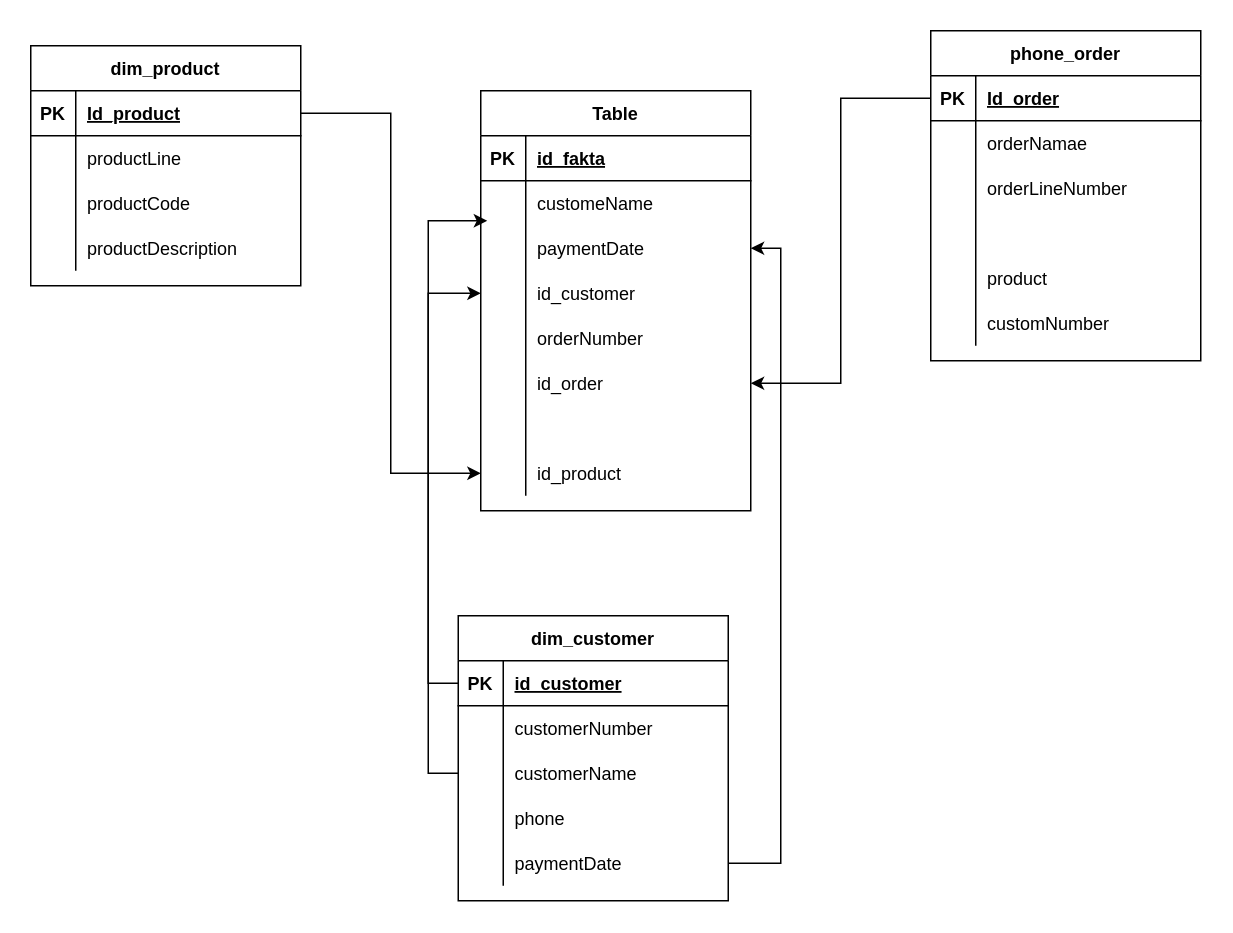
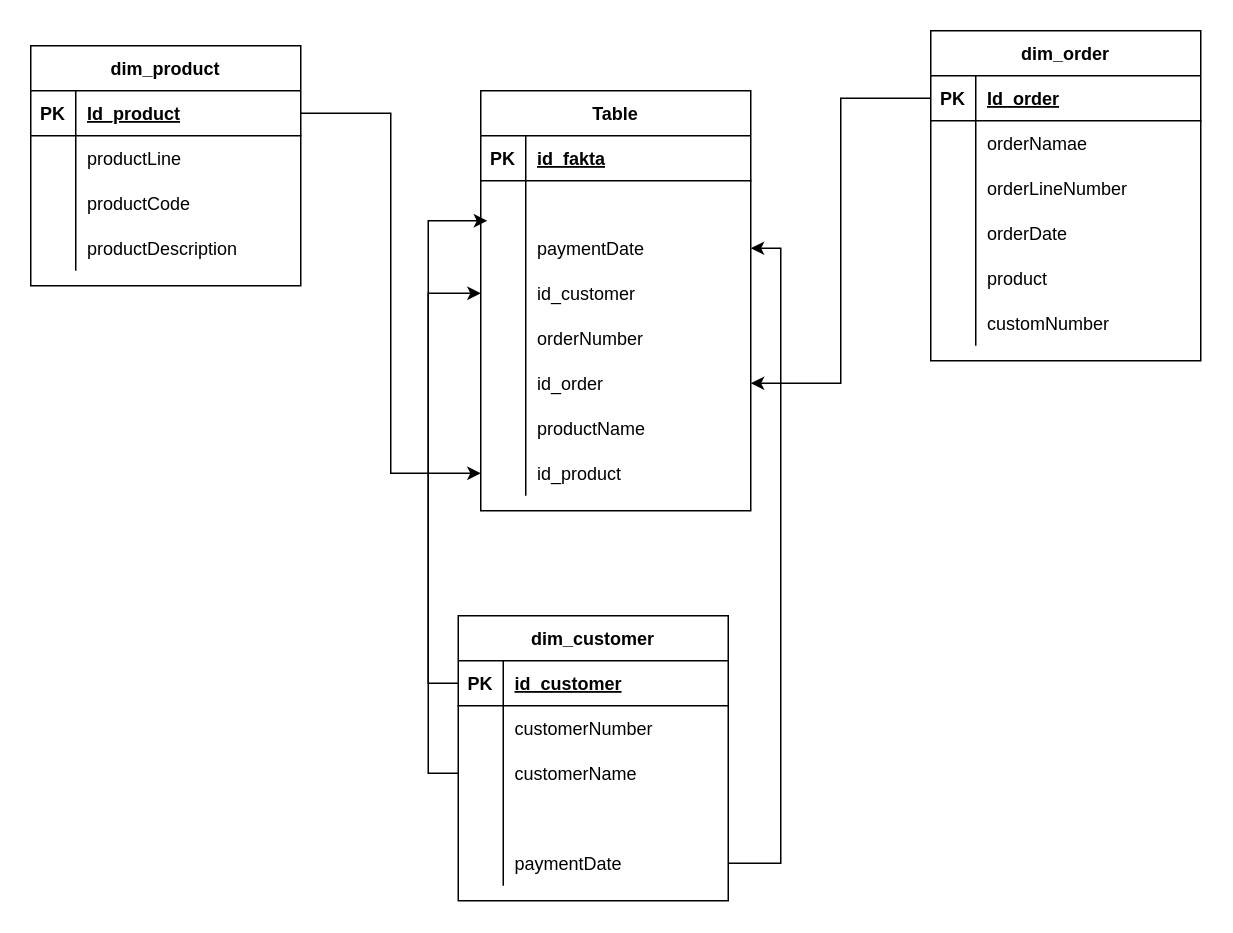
(1065, 54) -> (1065, 54)
(638, 203) -> none
none -> (1088, 233)
none -> (638, 428)
(616, 818) -> none
